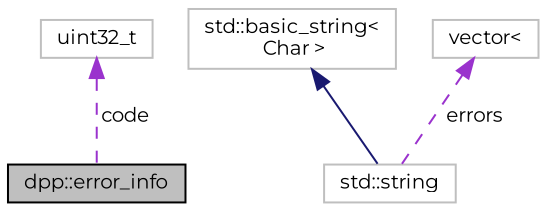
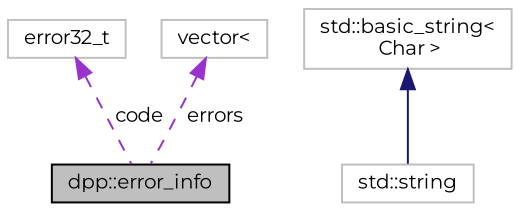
(97, 39) -> (67, 39)
(432, 119) -> (174, 120)
